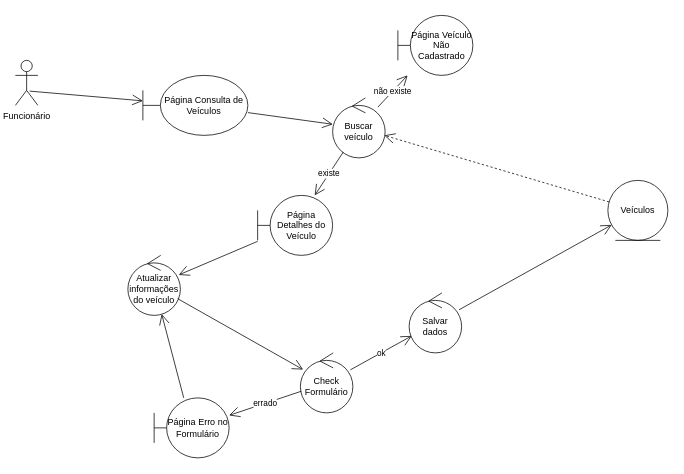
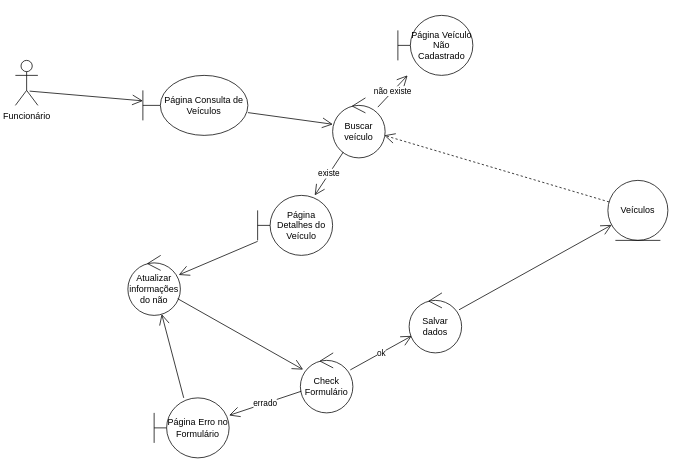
(154, 289) -> (154, 289)
